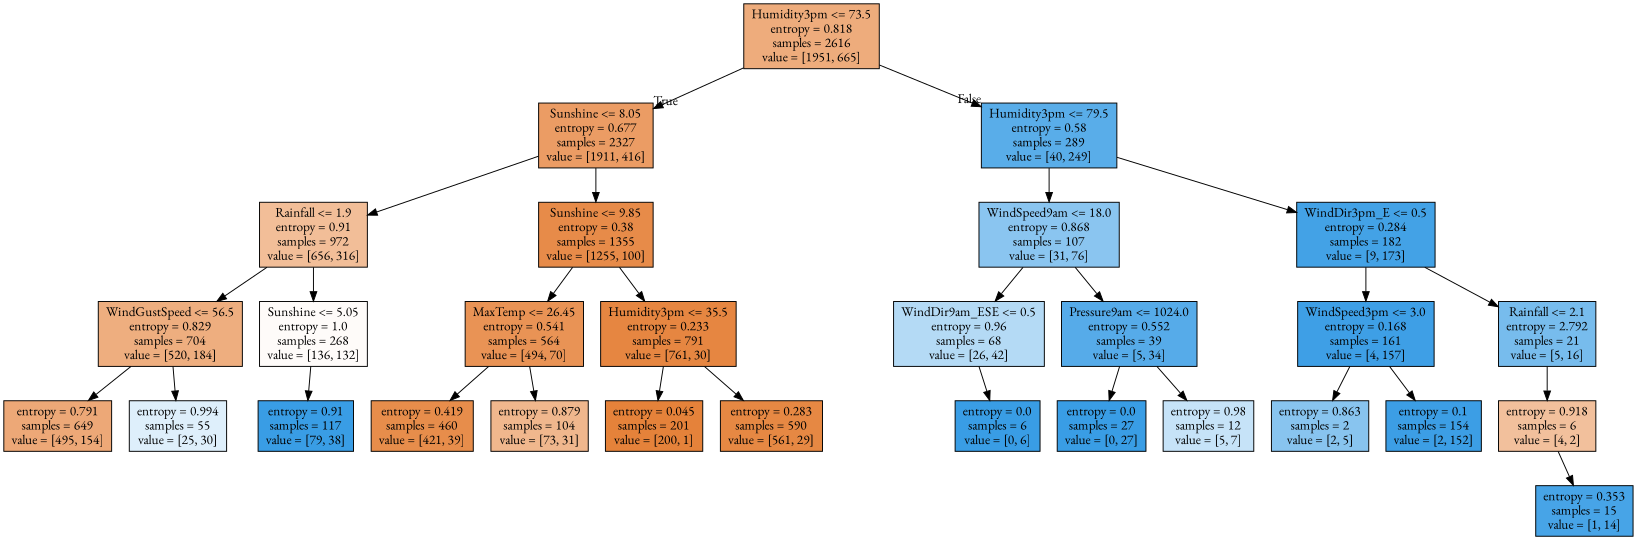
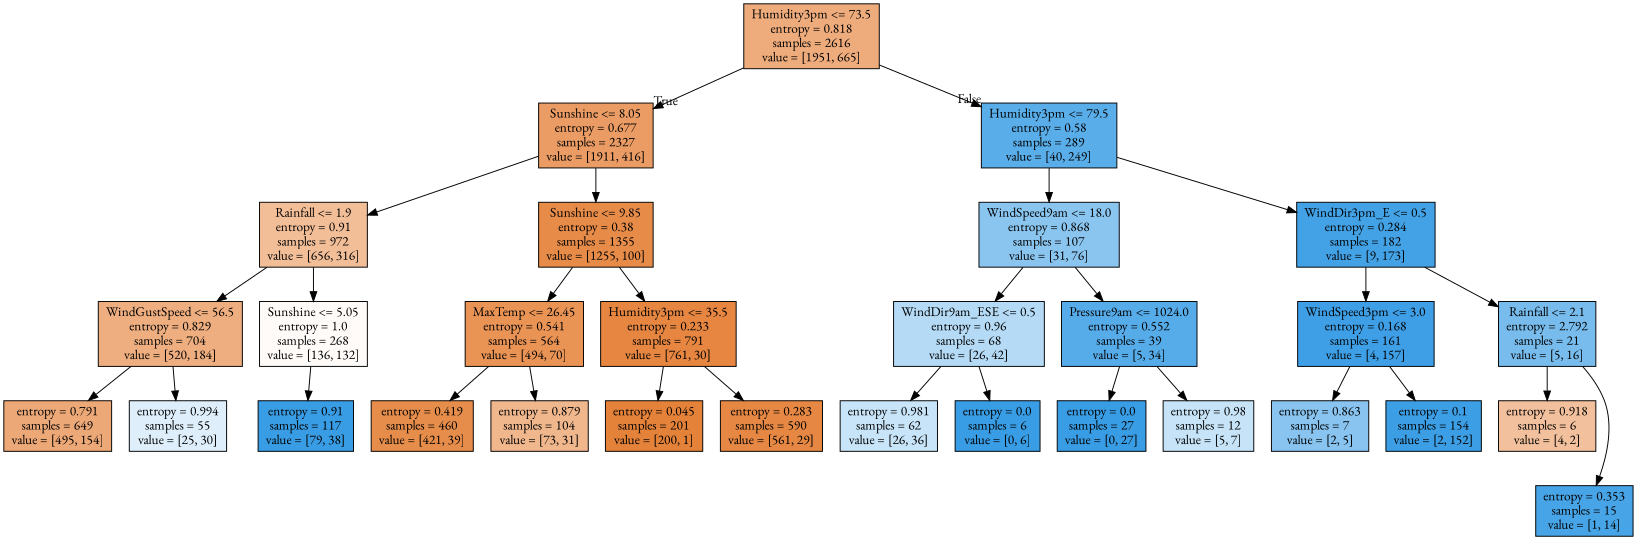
none -> (889, 426)
(1320, 426) -> (1320, 426)
(1564, 464) -> (1608, 419)
